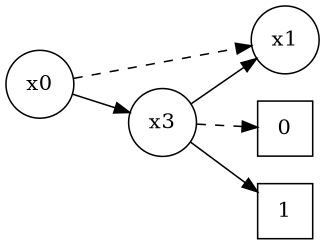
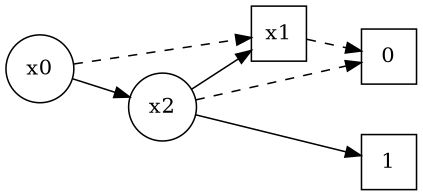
(285, 40) -> (279, 34)
none -> (326, 44)
(163, 122) -> (163, 107)
